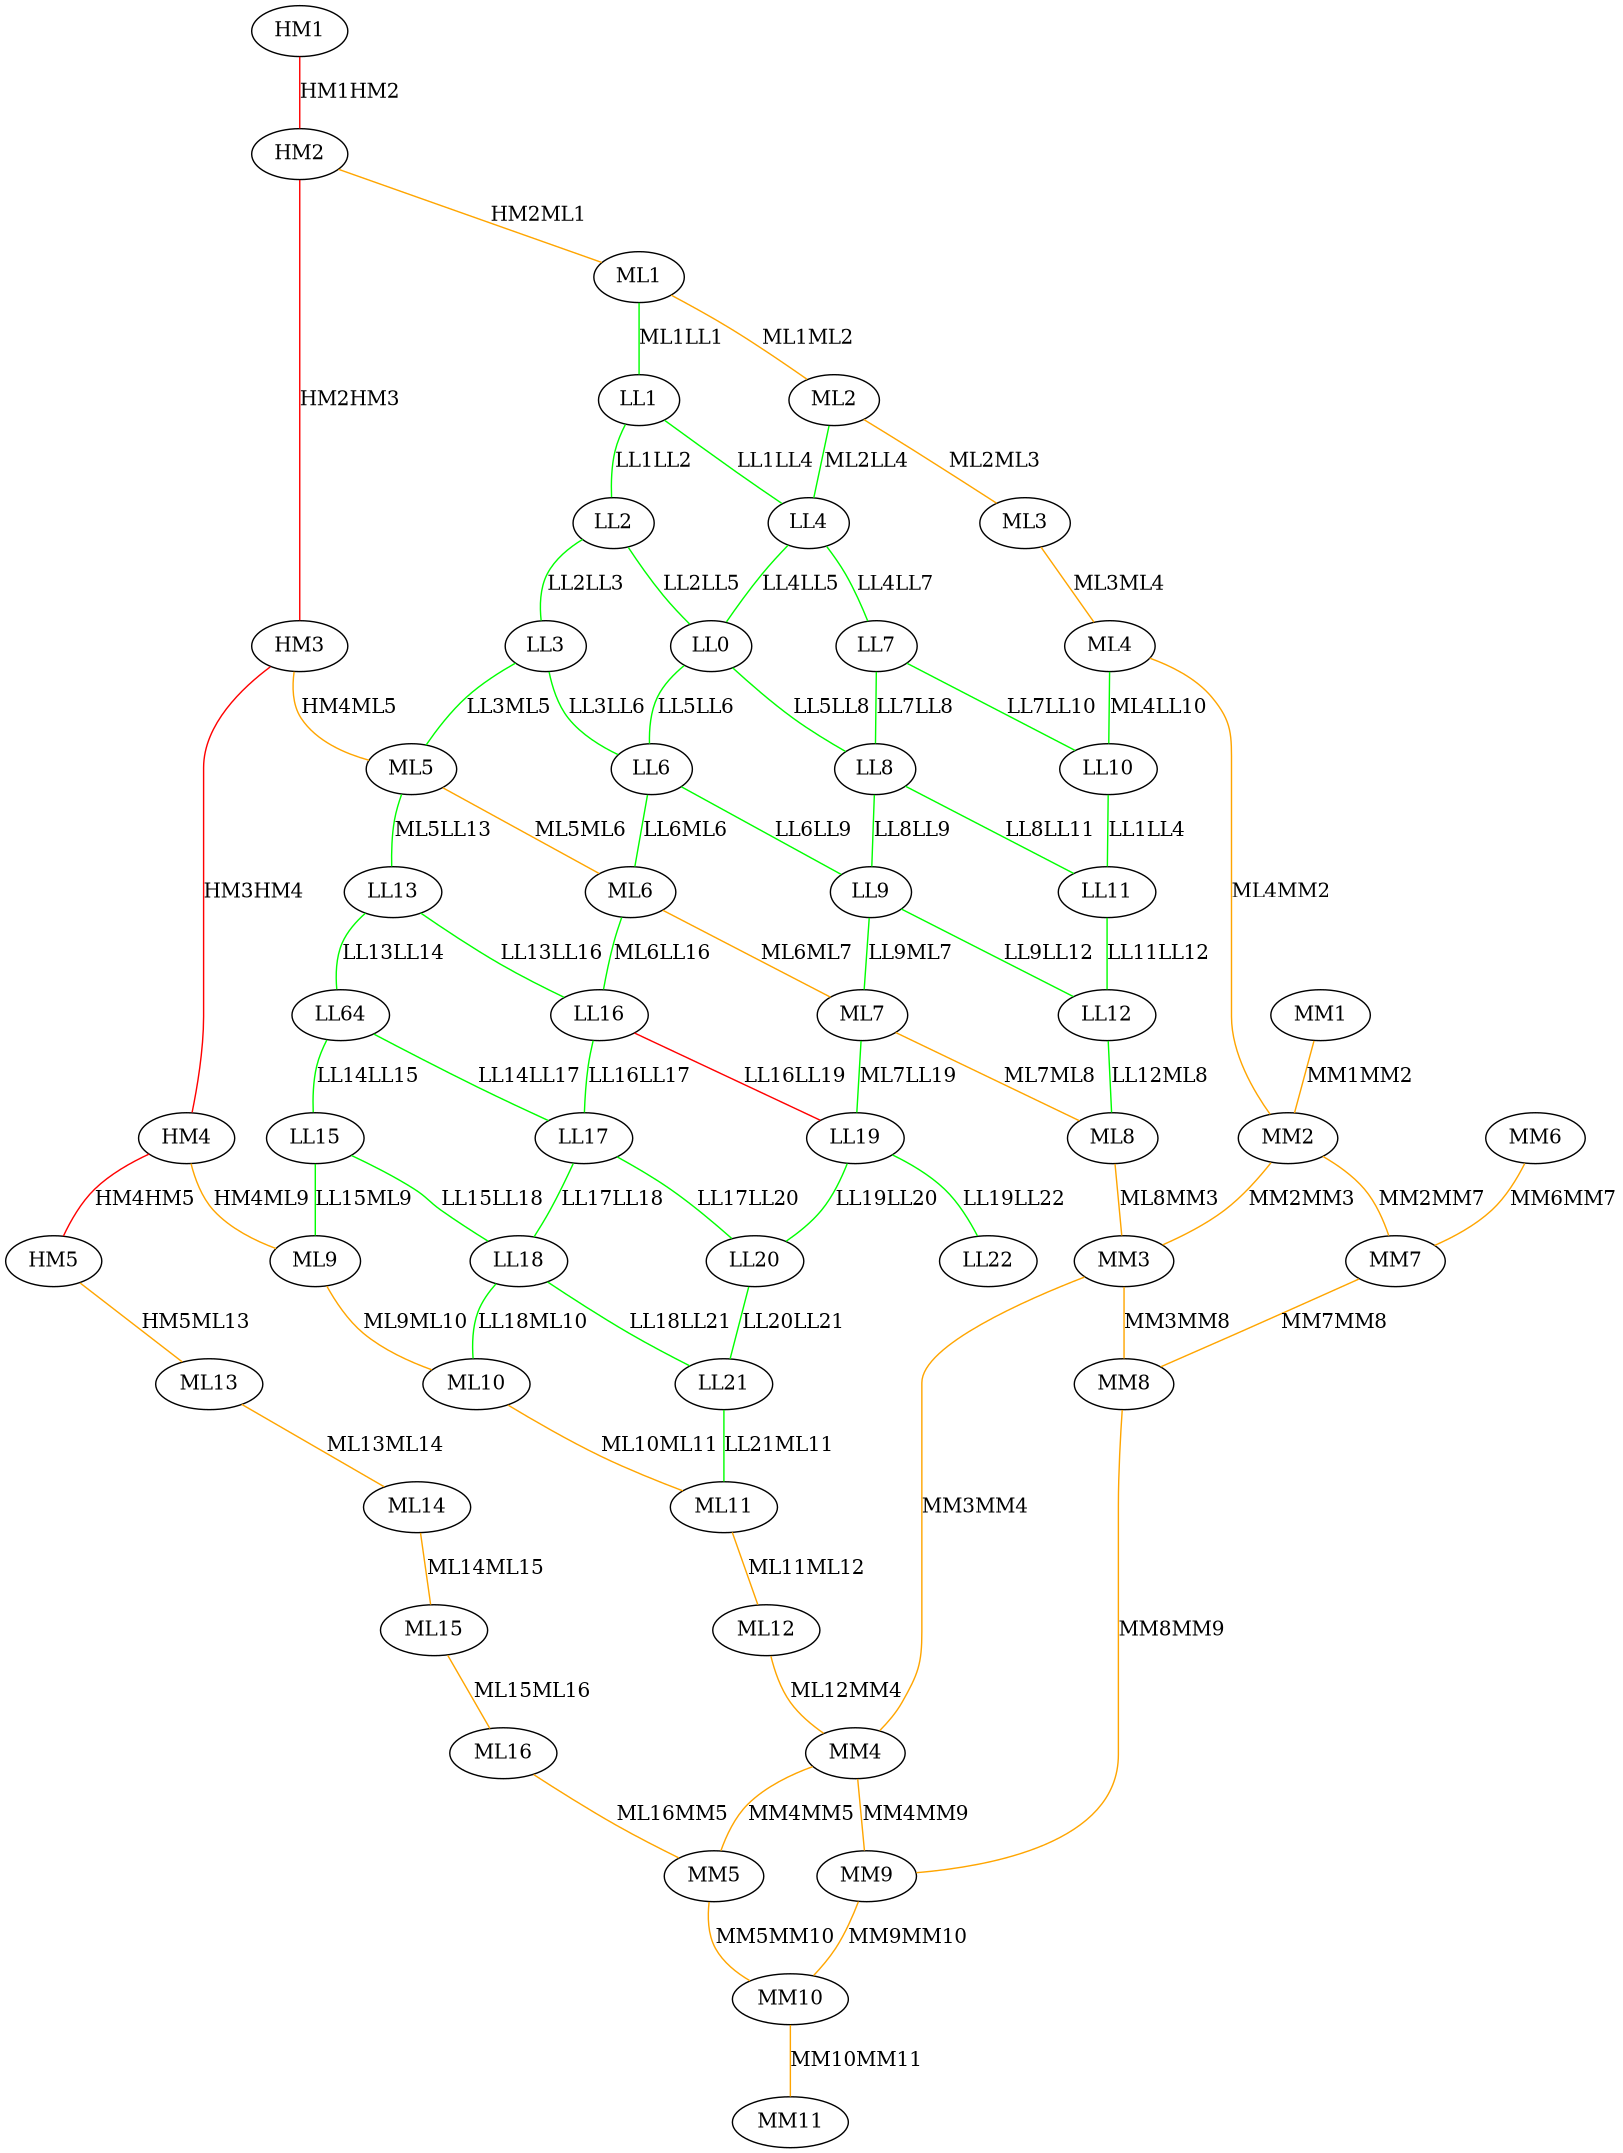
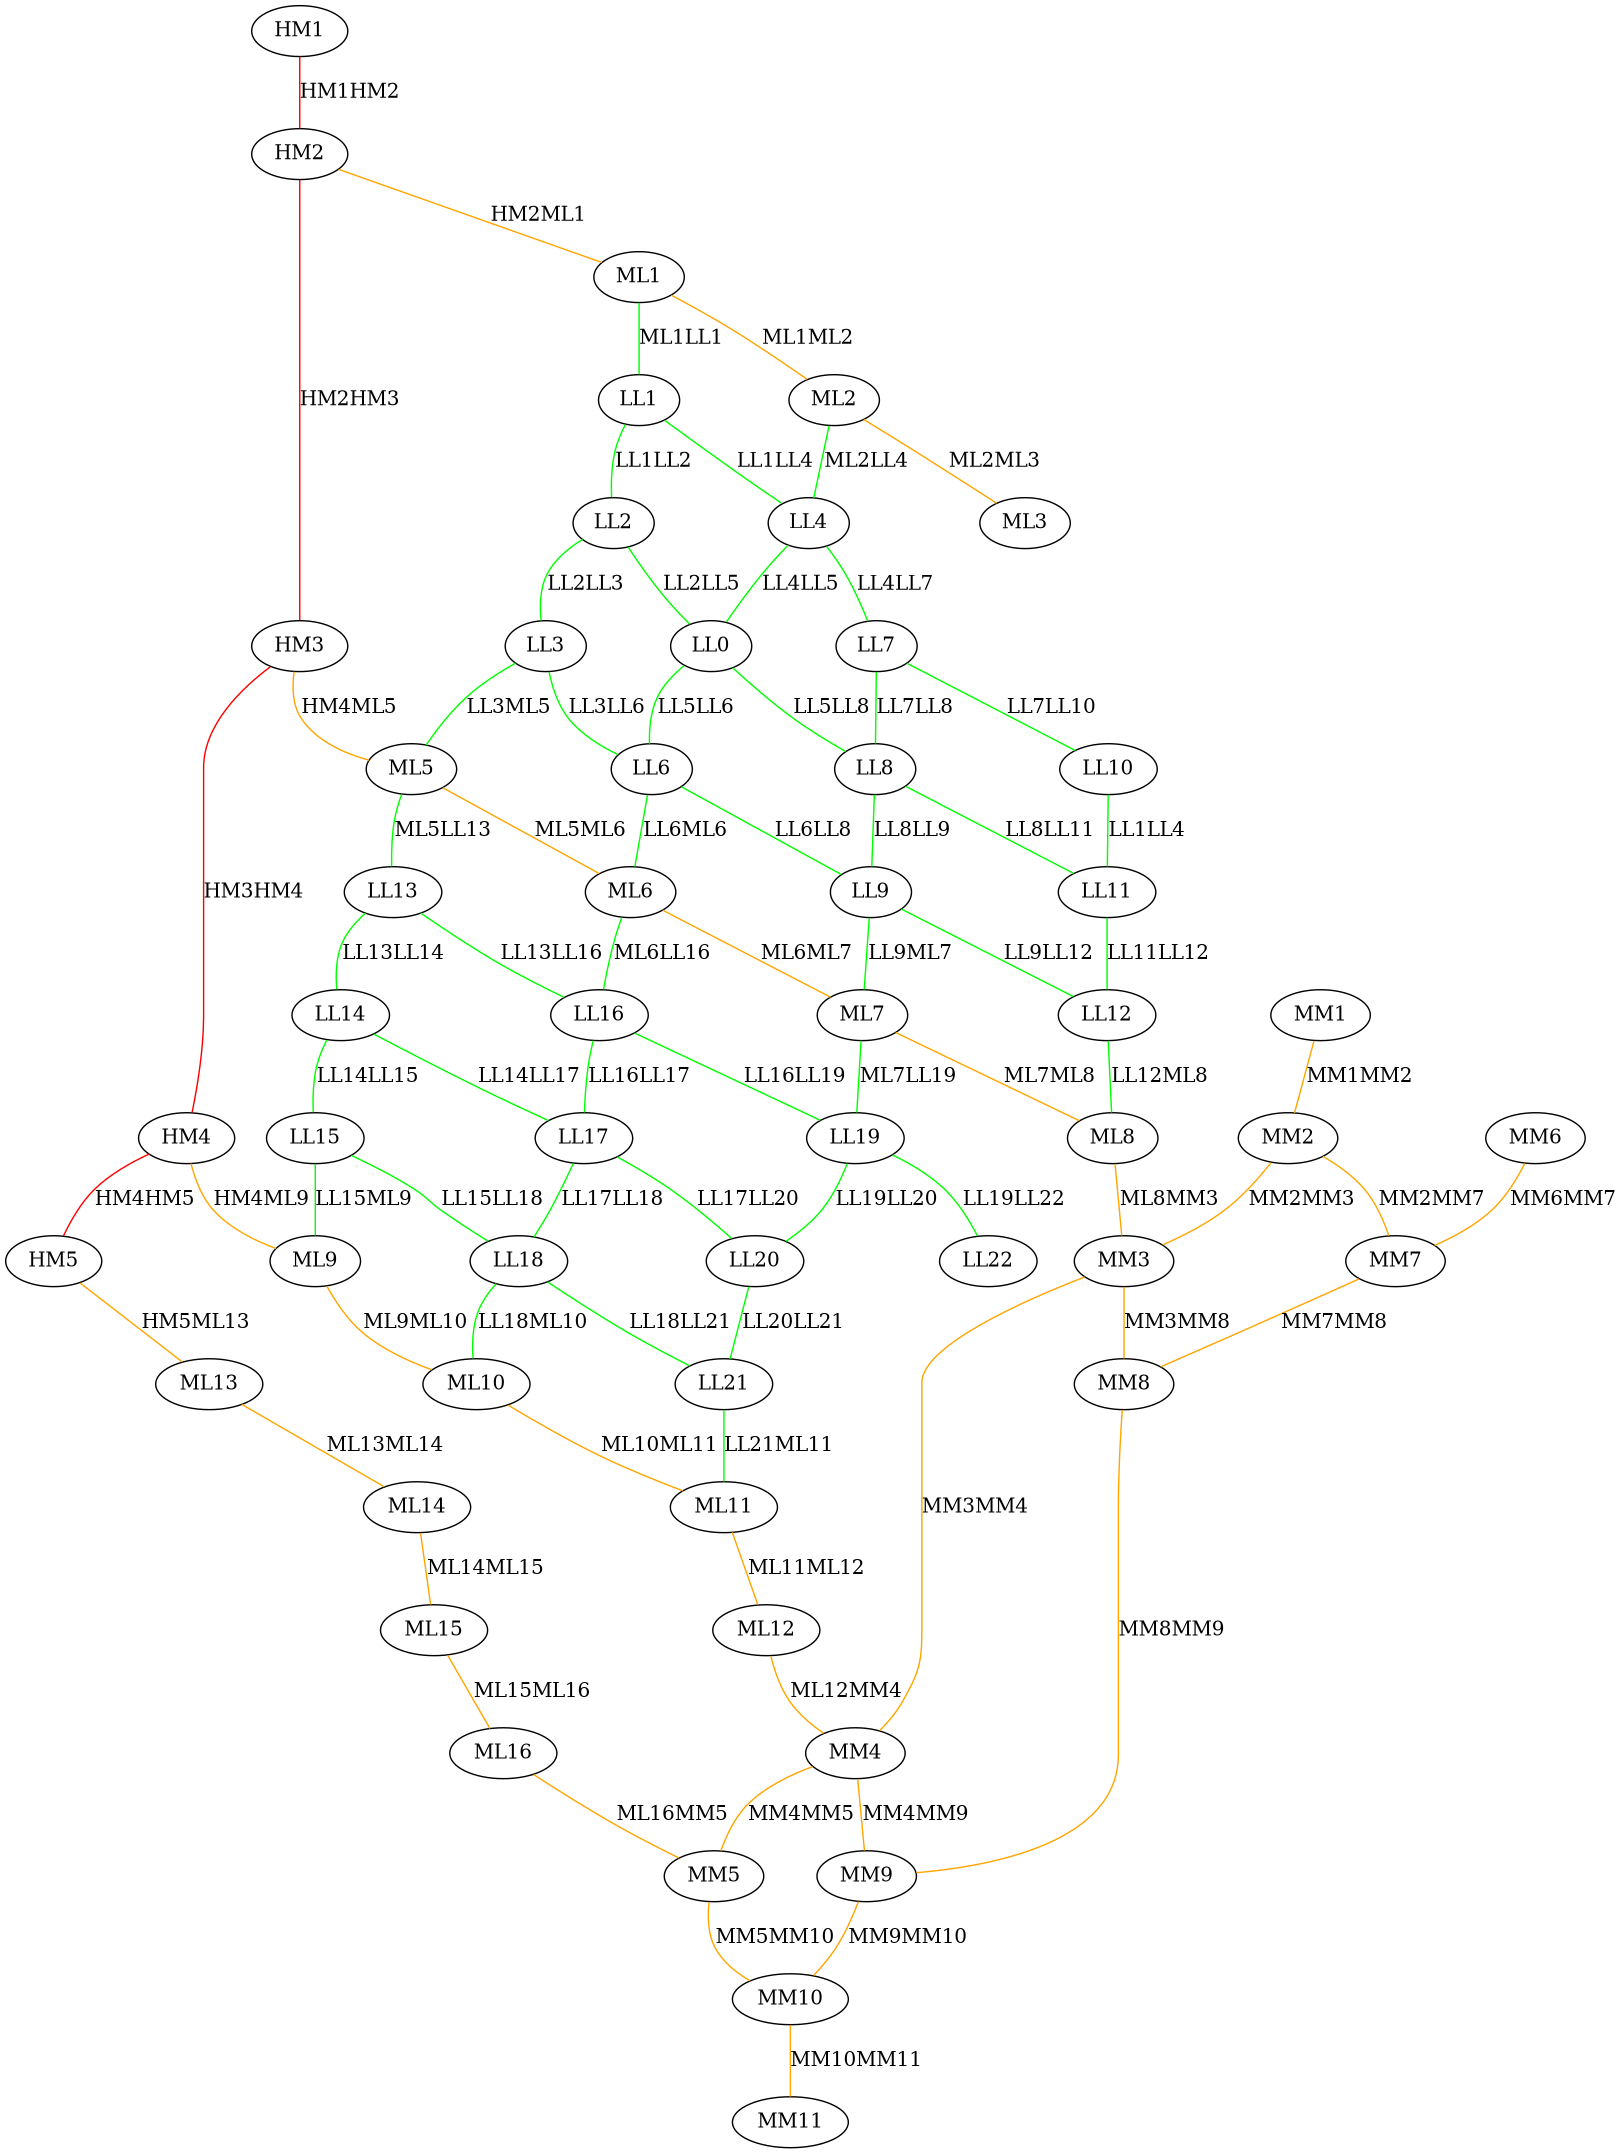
(1110, 646) -> none
(814, 831) -> (814, 831)
(341, 1015) -> (341, 1015)
(727, 1077) -> (727, 1077)
